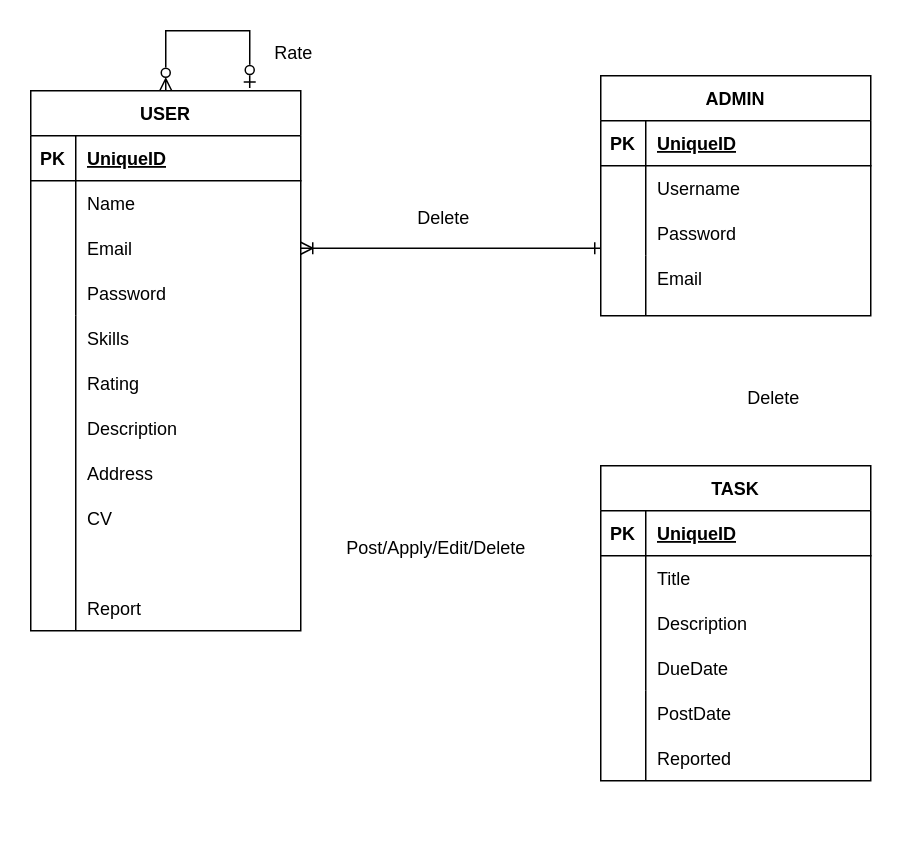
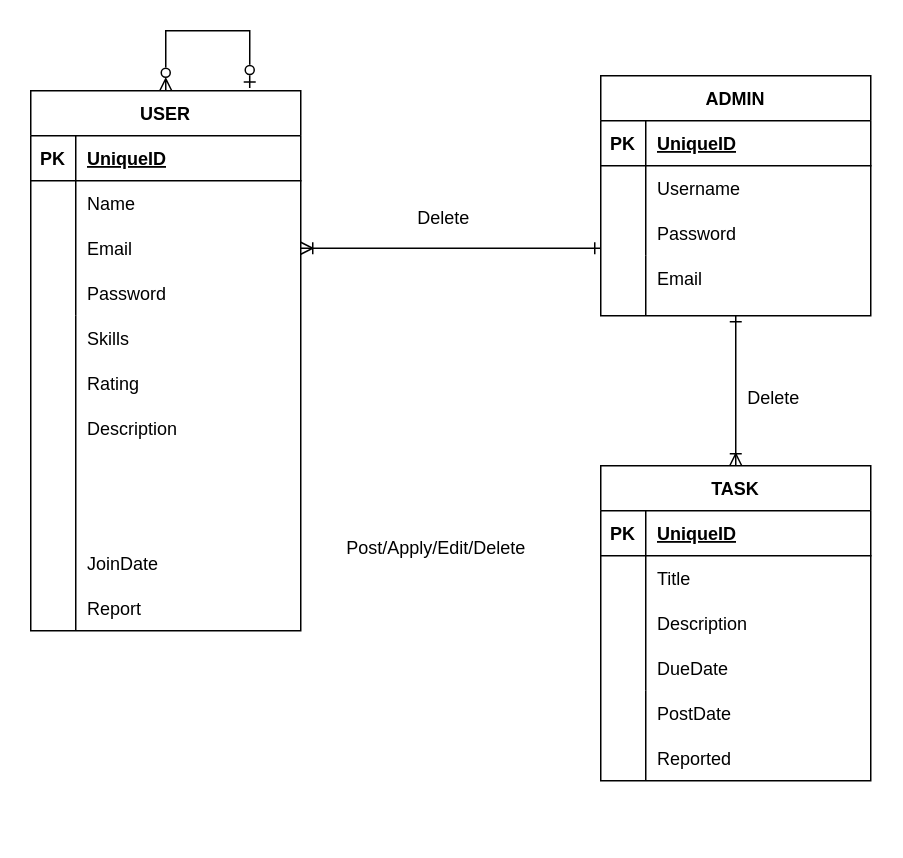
(293, 53) -> none
none -> (736, 392)
(188, 473) -> none
(188, 518) -> none
none -> (188, 563)
